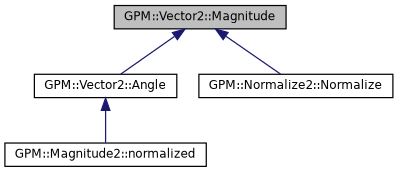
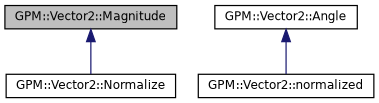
(148, 55) -> none
(296, 86) -> (91, 86)
(106, 155) -> (286, 86)
